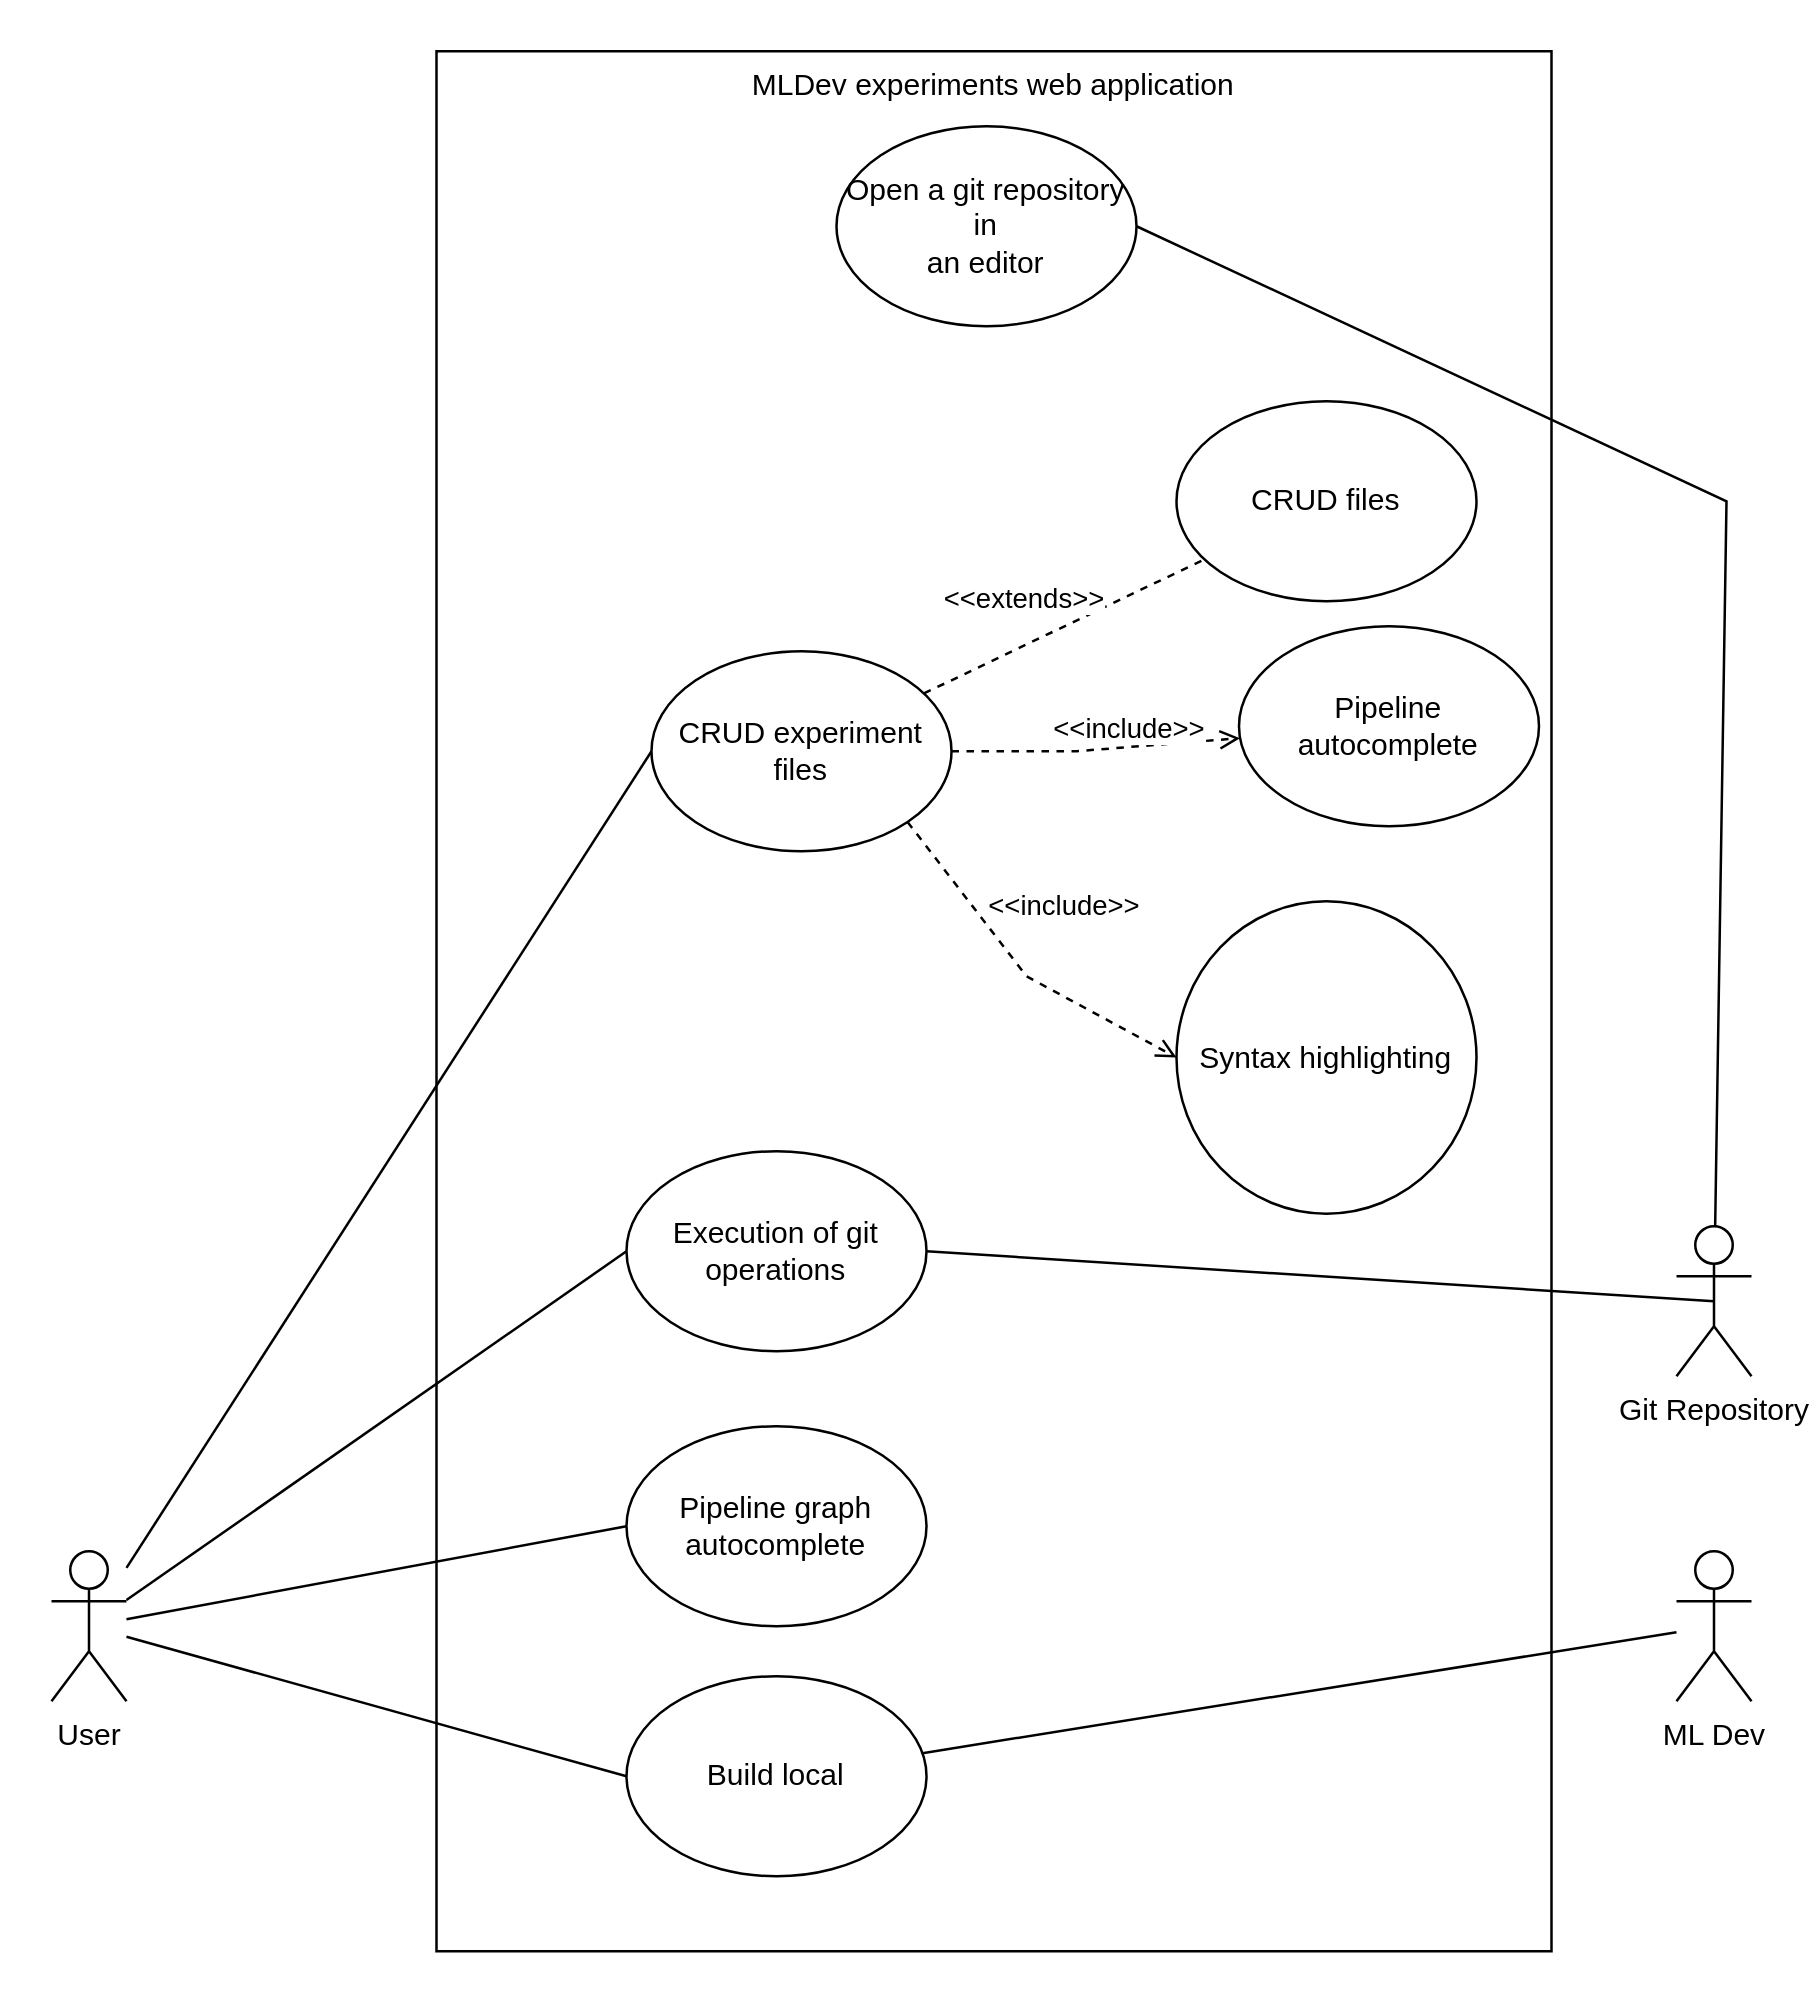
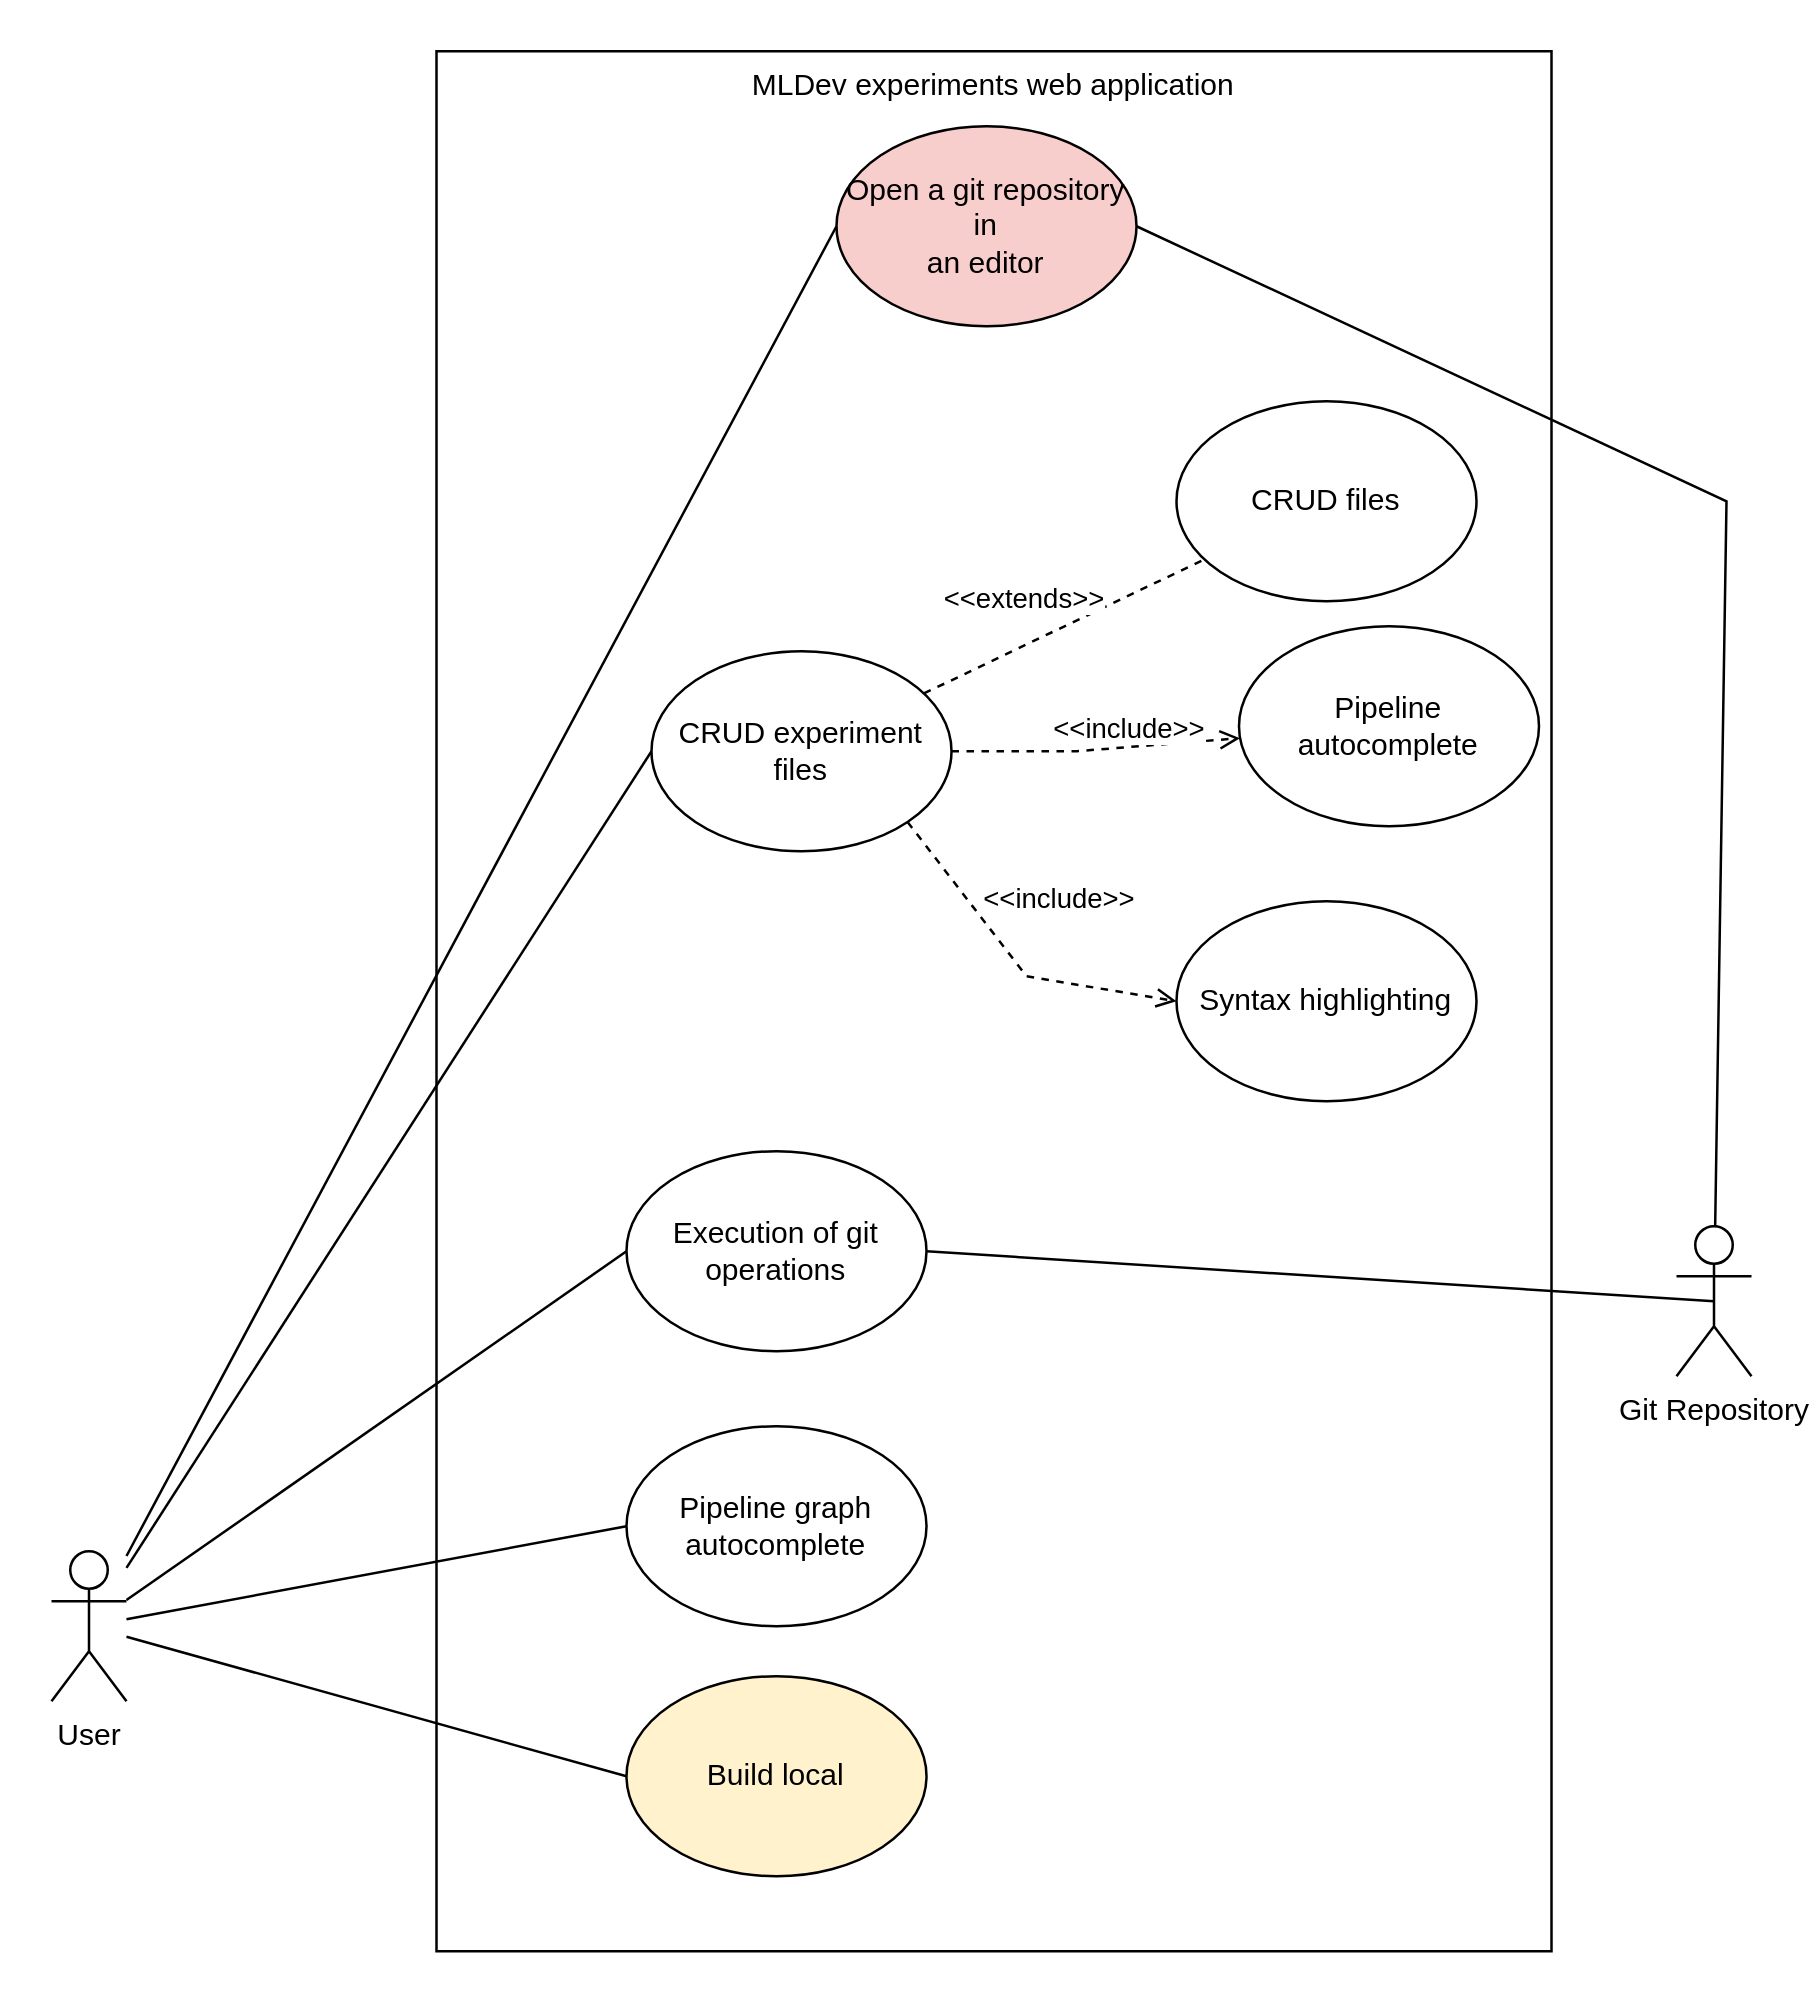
(986, 226) -> (986, 226)
none -> (481, 892)
(1326, 1058) -> (1326, 1001)
(1714, 1626) -> none
(1299, 1693) -> none
(776, 1776) -> (776, 1776)
